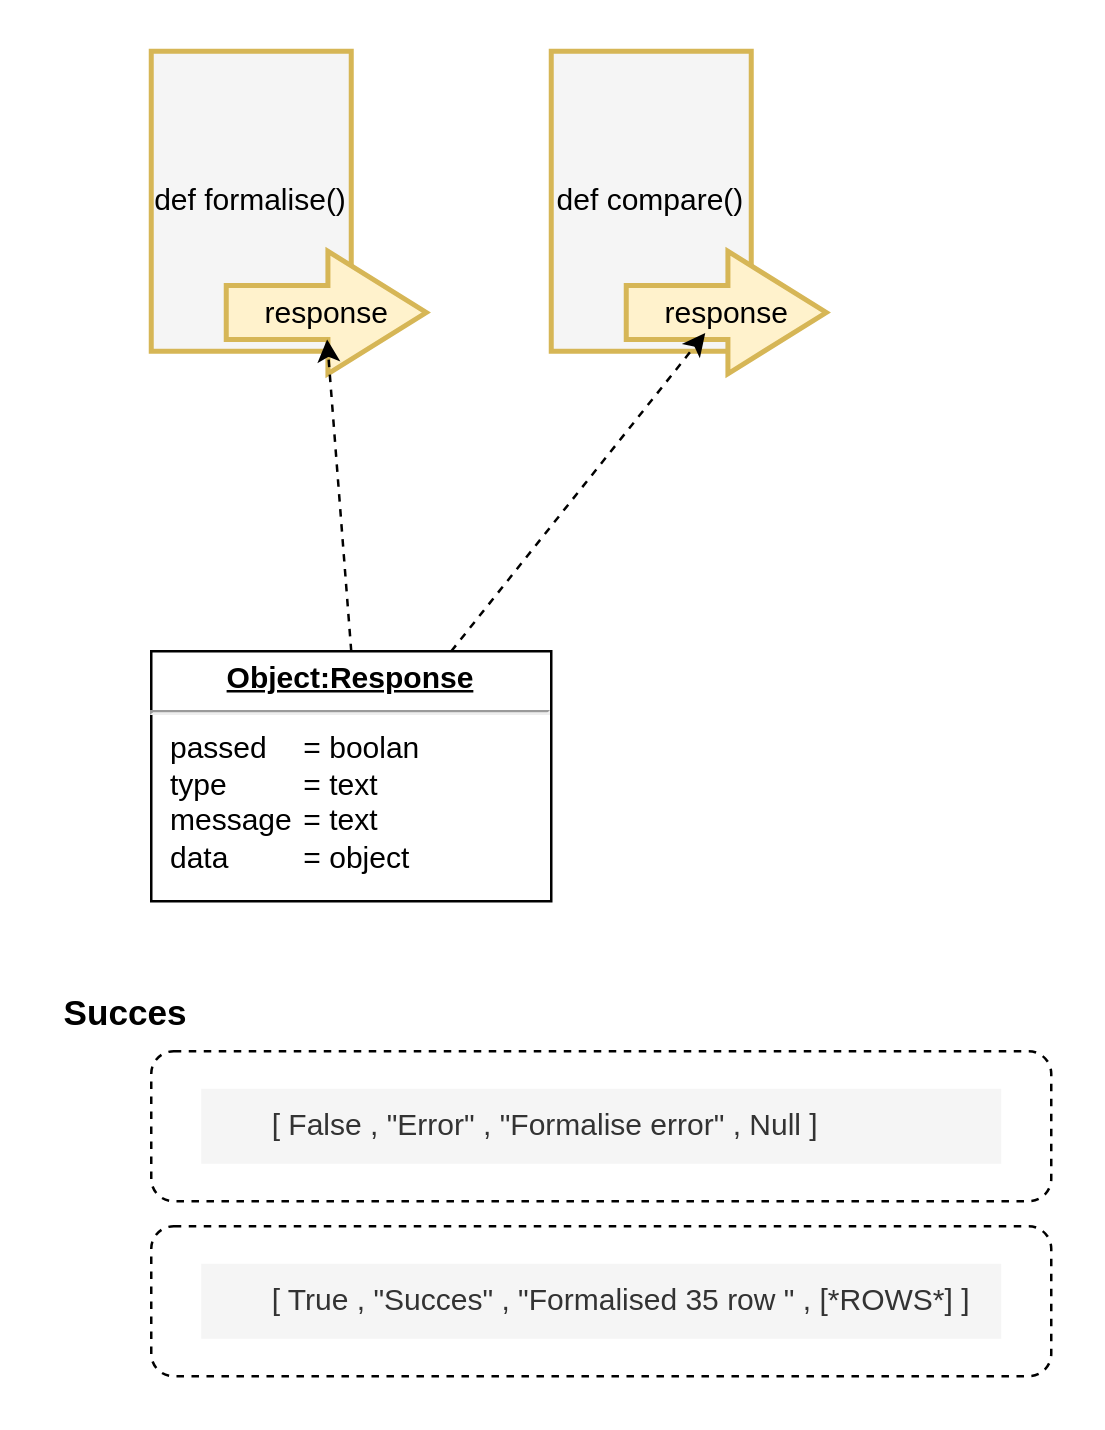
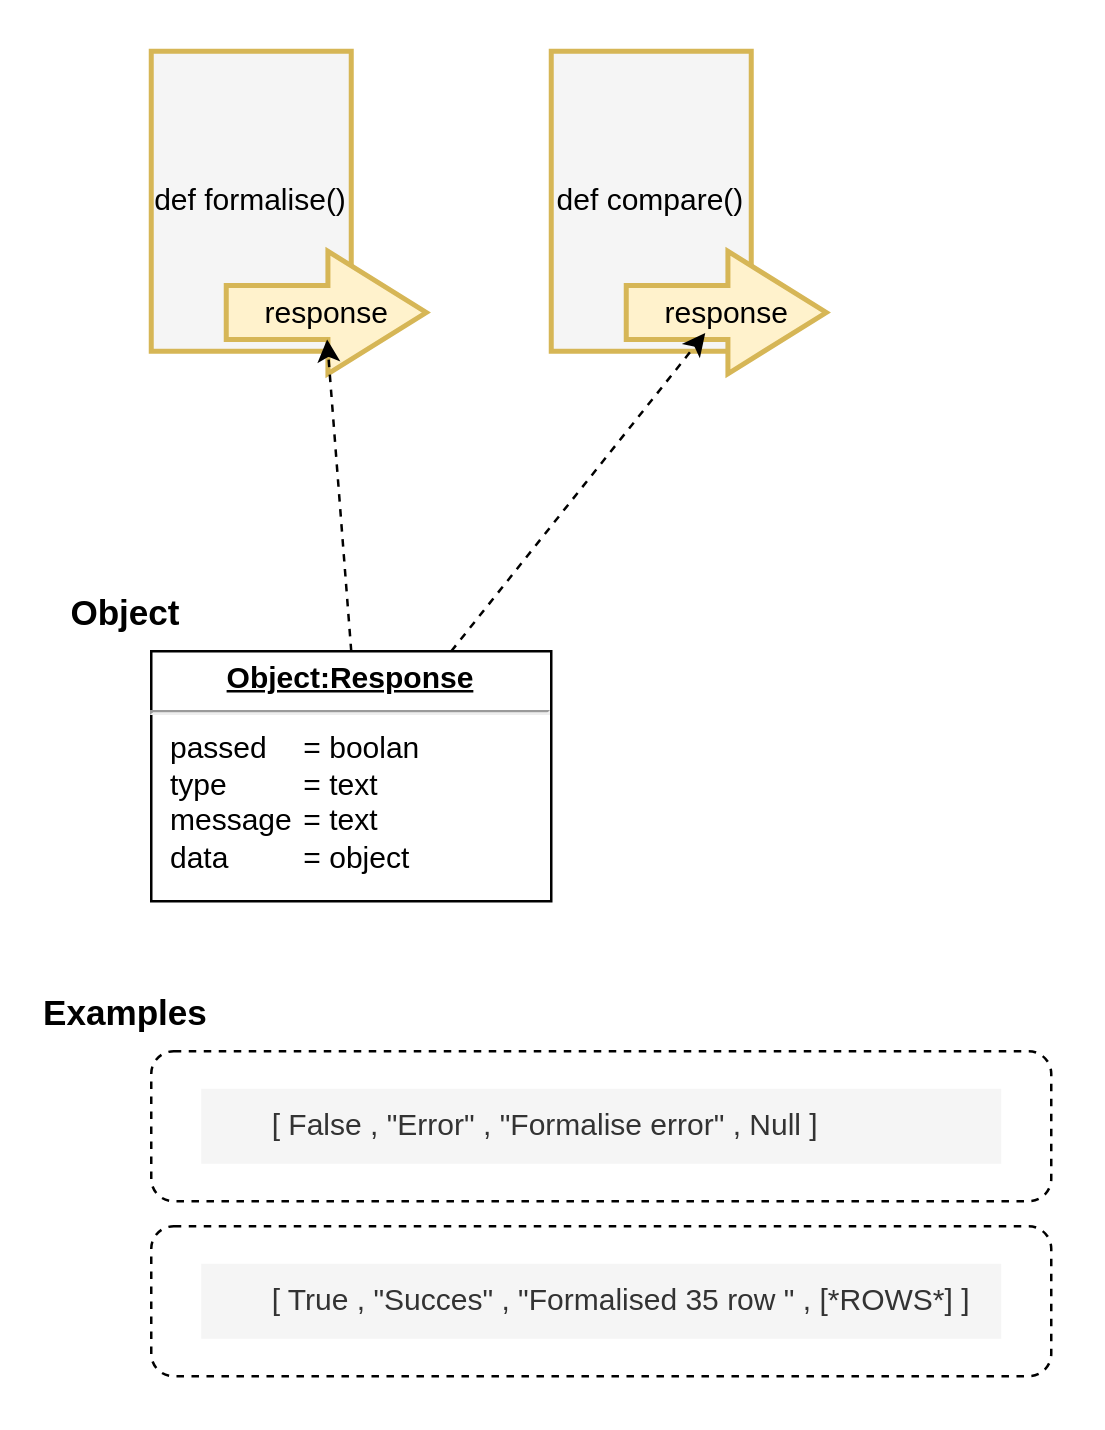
none -> (126, 614)
(126, 1014) -> (126, 1014)
